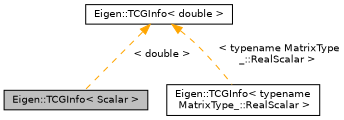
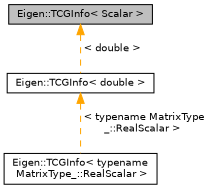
(114, 61) -> (81, 54)
